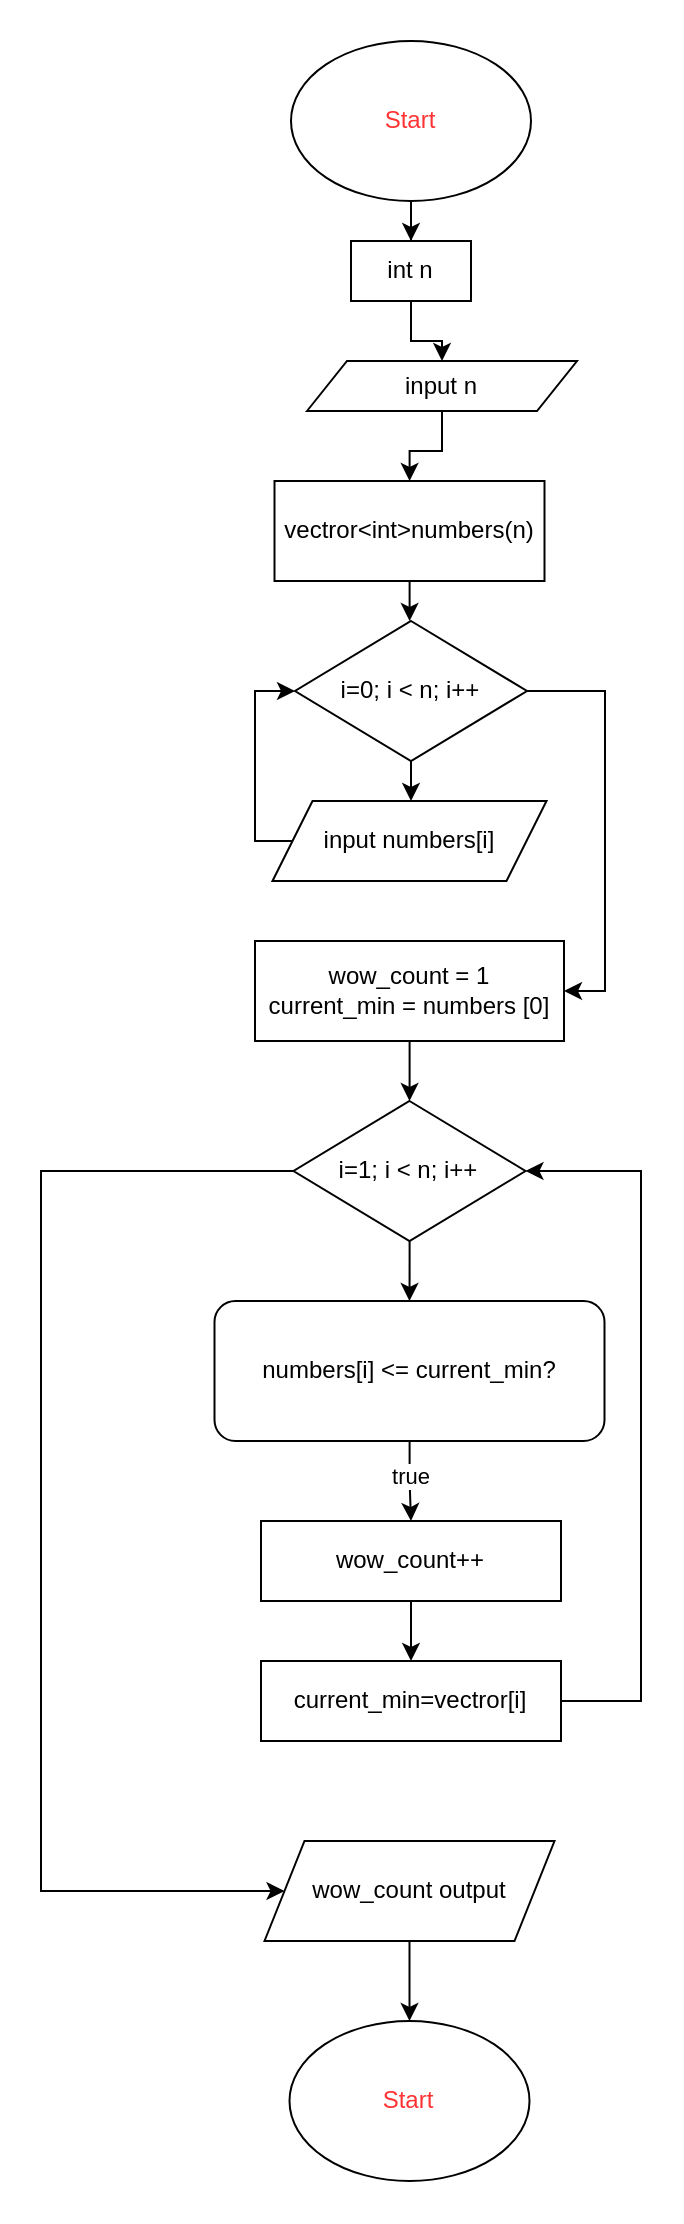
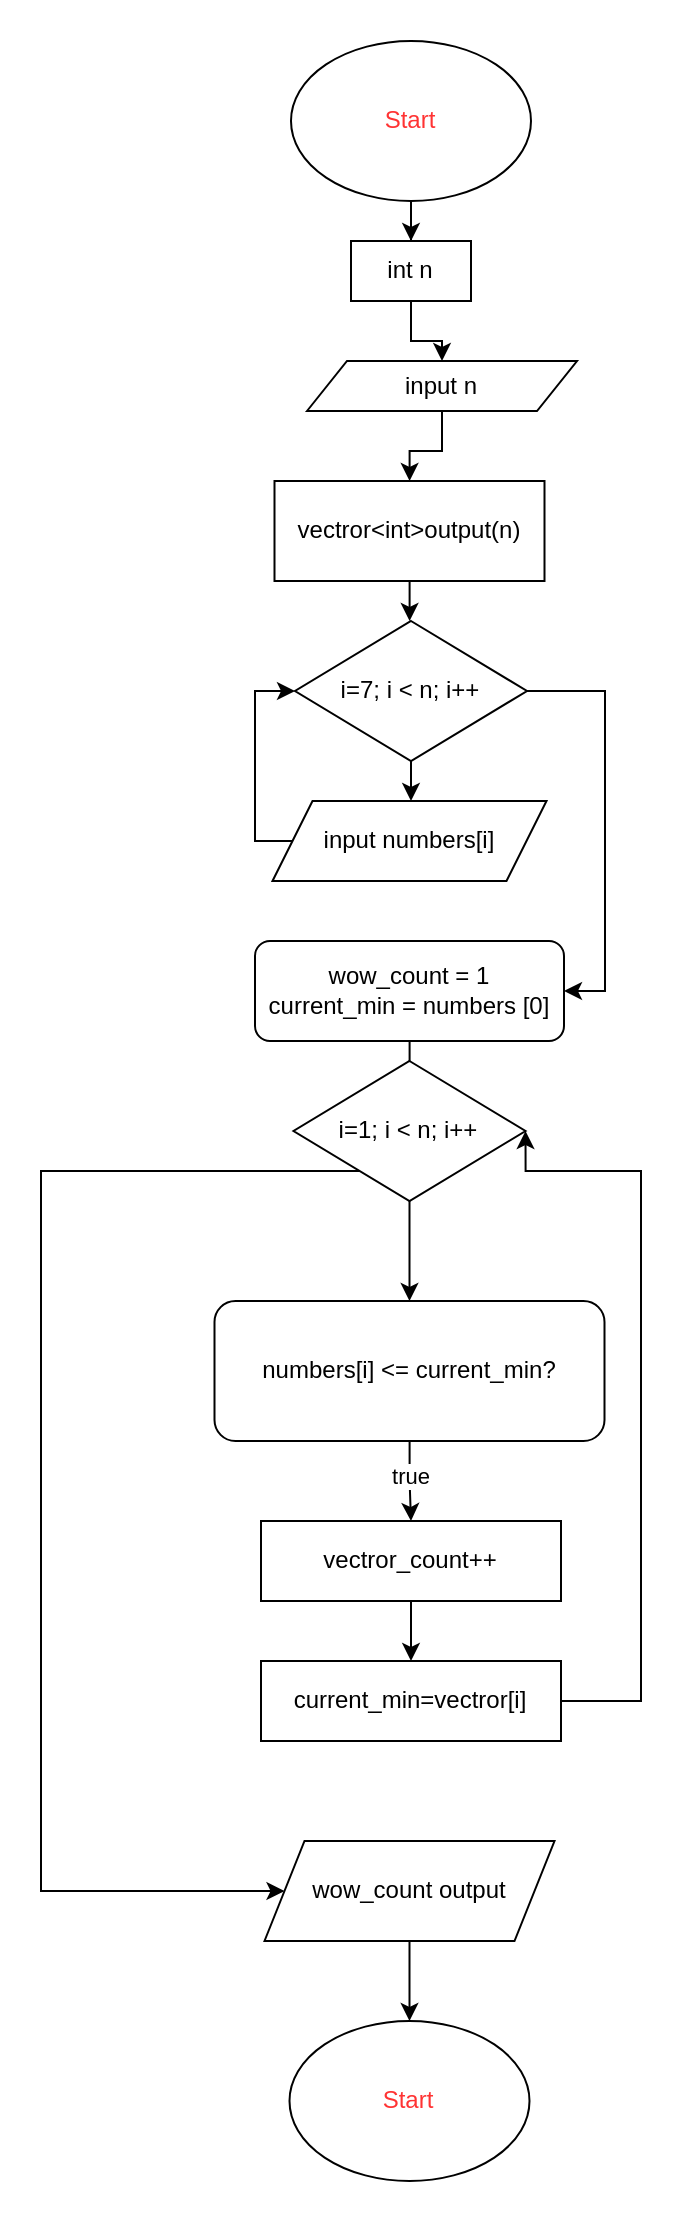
(410, 531) -> (410, 531)
(411, 691) -> (411, 691)
(410, 991) -> (410, 991)
(410, 1171) -> (410, 1131)
(411, 1561) -> (411, 1561)
